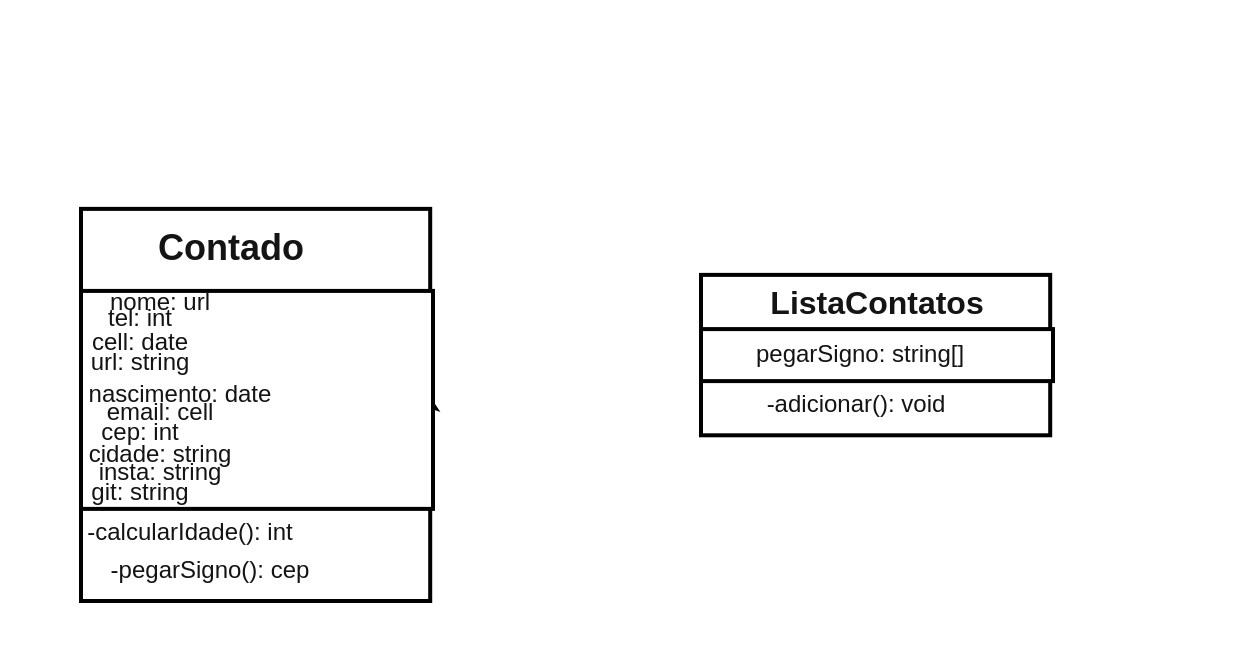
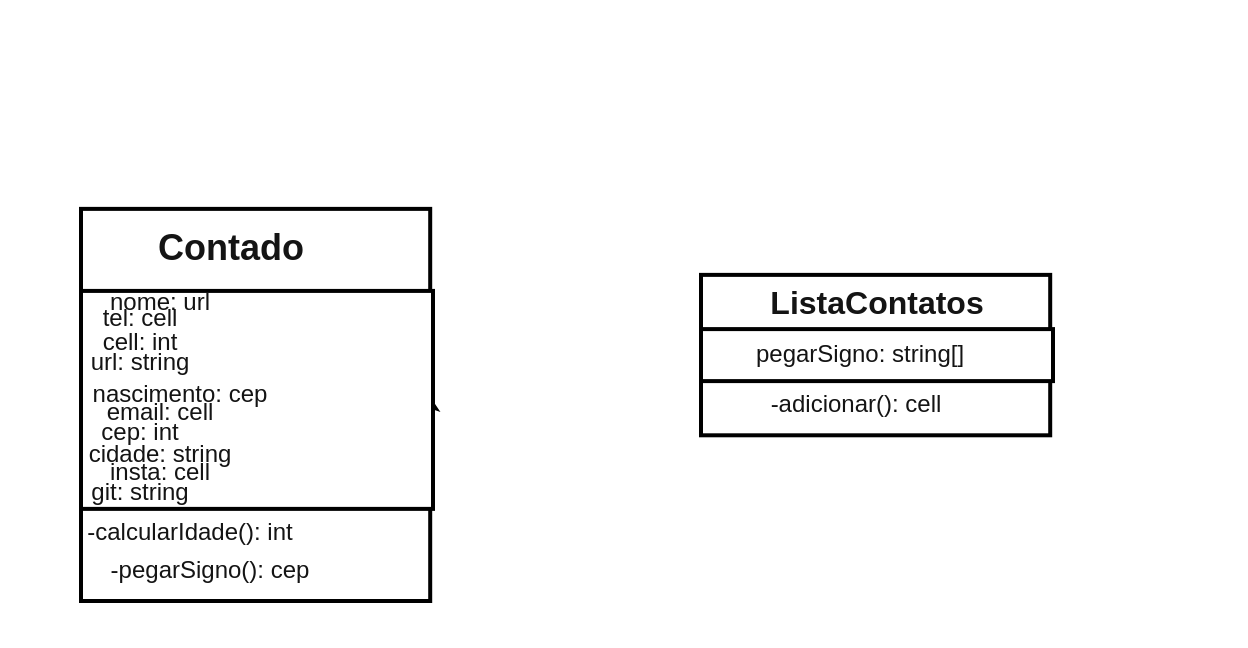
(141, 319) -> (141, 319)
(141, 343) -> (141, 343)
(181, 395) -> (181, 395)
(857, 405) -> (857, 405)
(161, 473) -> (161, 473)
